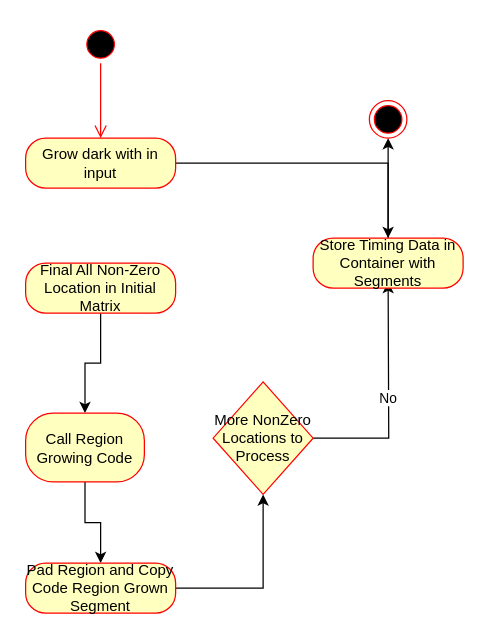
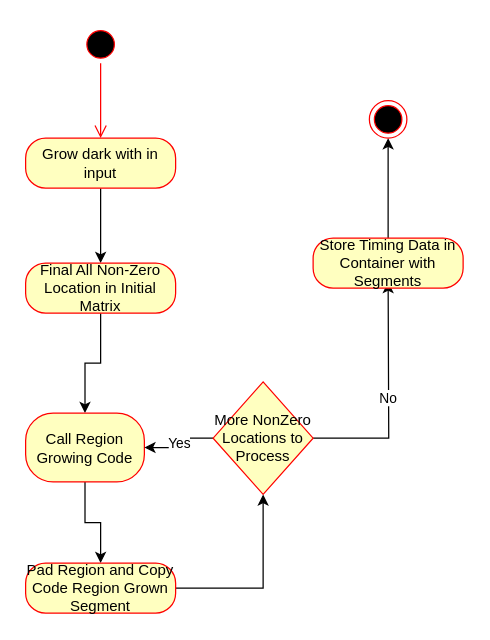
(280, 163) -> (101, 221)
none -> (179, 438)
